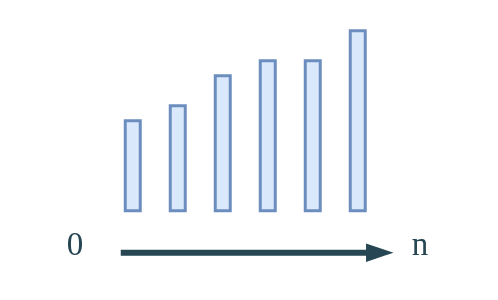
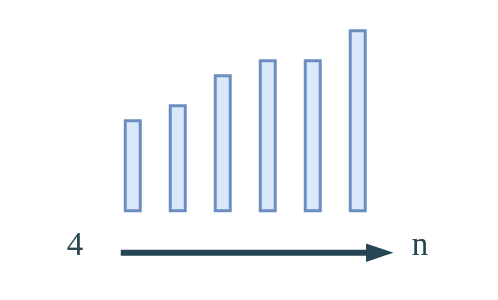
(76, 245) -> (76, 245)
